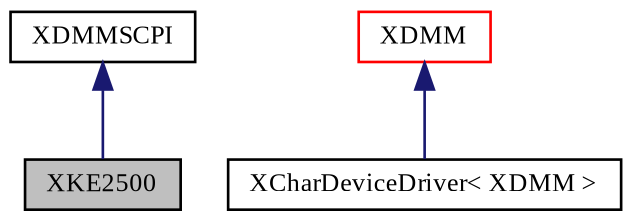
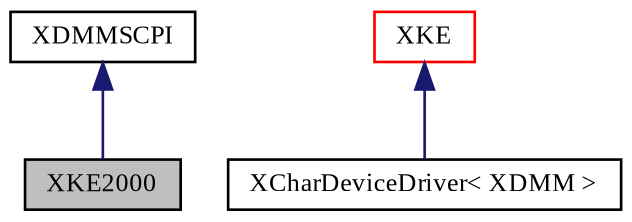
(425, 37) -> (425, 37)
(103, 185) -> (103, 185)
